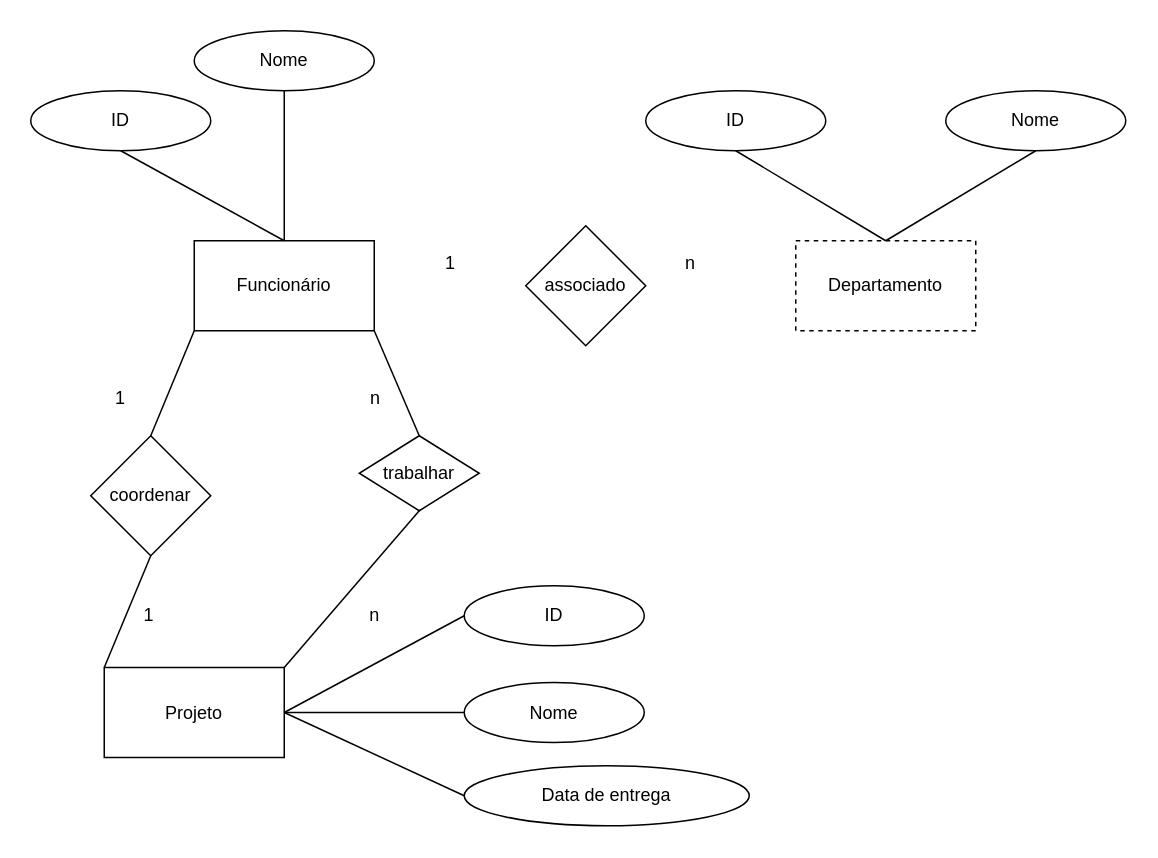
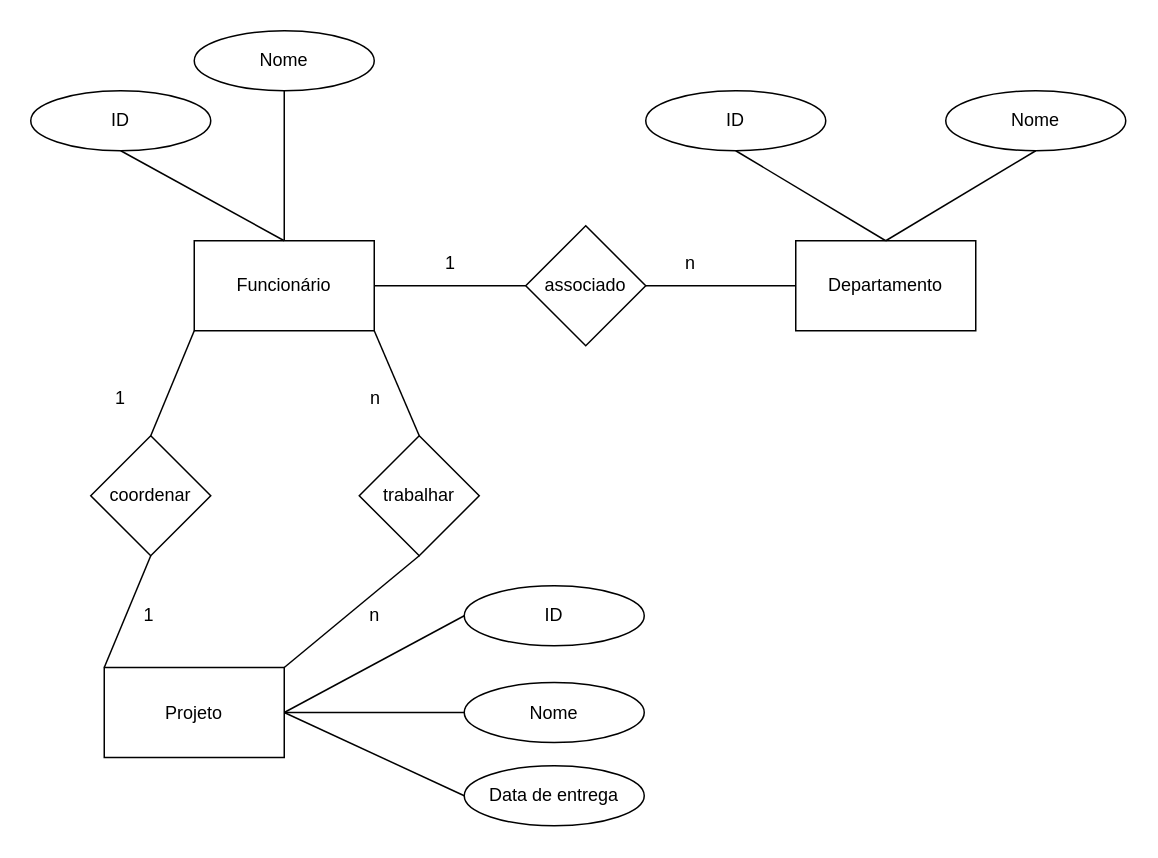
none -> (449, 286)
none -> (721, 286)
(886, 286) -> (886, 286)
(419, 473) -> (419, 496)
(607, 796) -> (554, 796)
